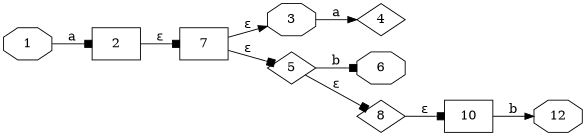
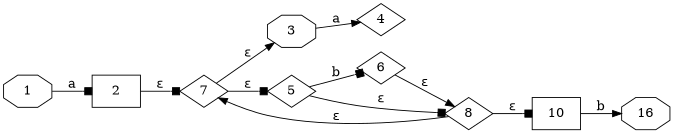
(204, 44) -> (204, 91)
(381, 68) -> (381, 68)
none -> (421, 89)
(558, 116) -> (646, 114)
none -> (336, 123)
